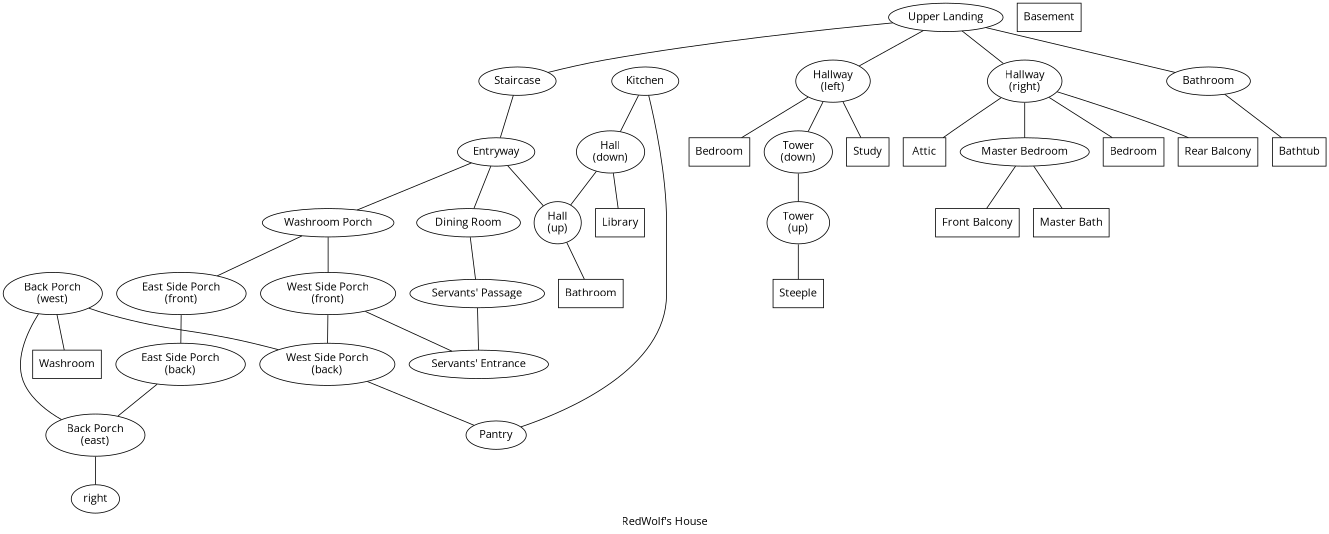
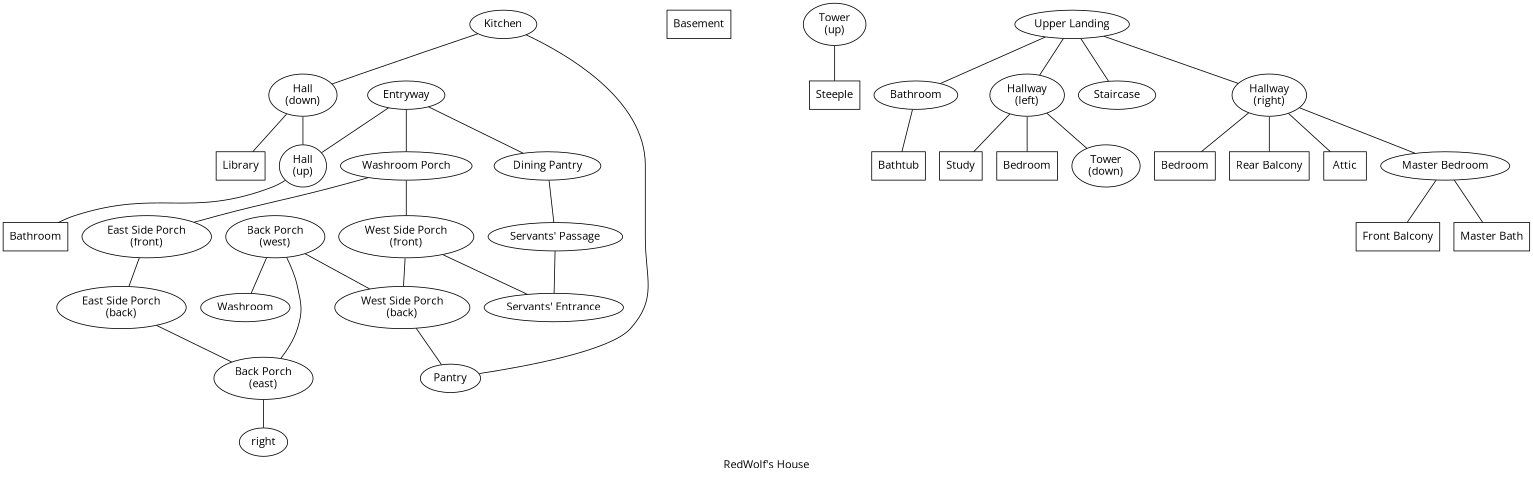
(507, 116) -> none
(798, 187) -> none
(469, 223) -> (547, 166)
(67, 364) -> (245, 308)
